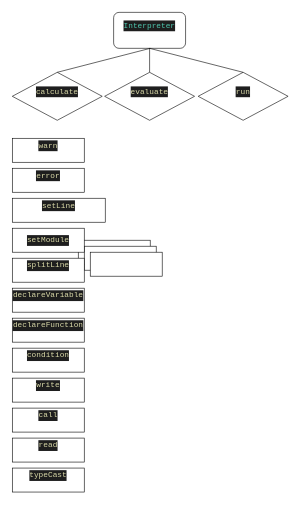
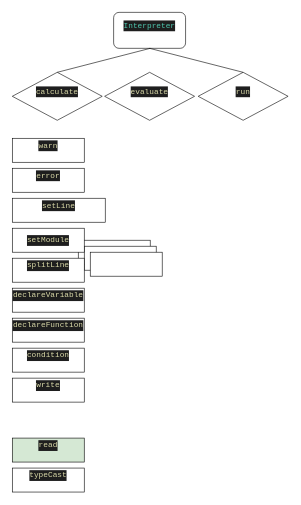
(150, 61) -> none
(48, 420) -> none
(48, 450) -> (48, 450)
